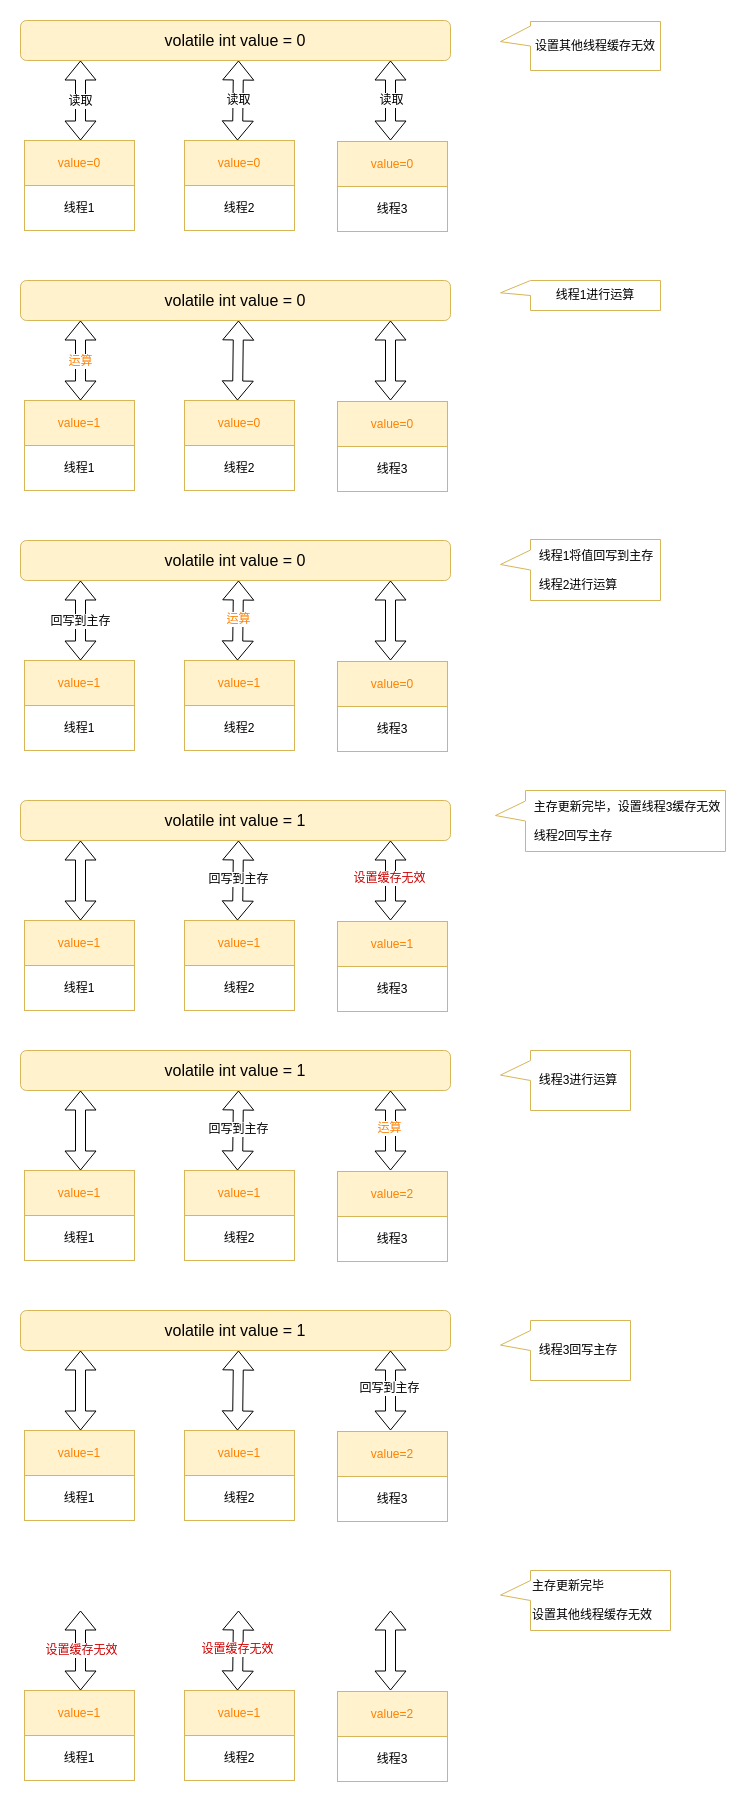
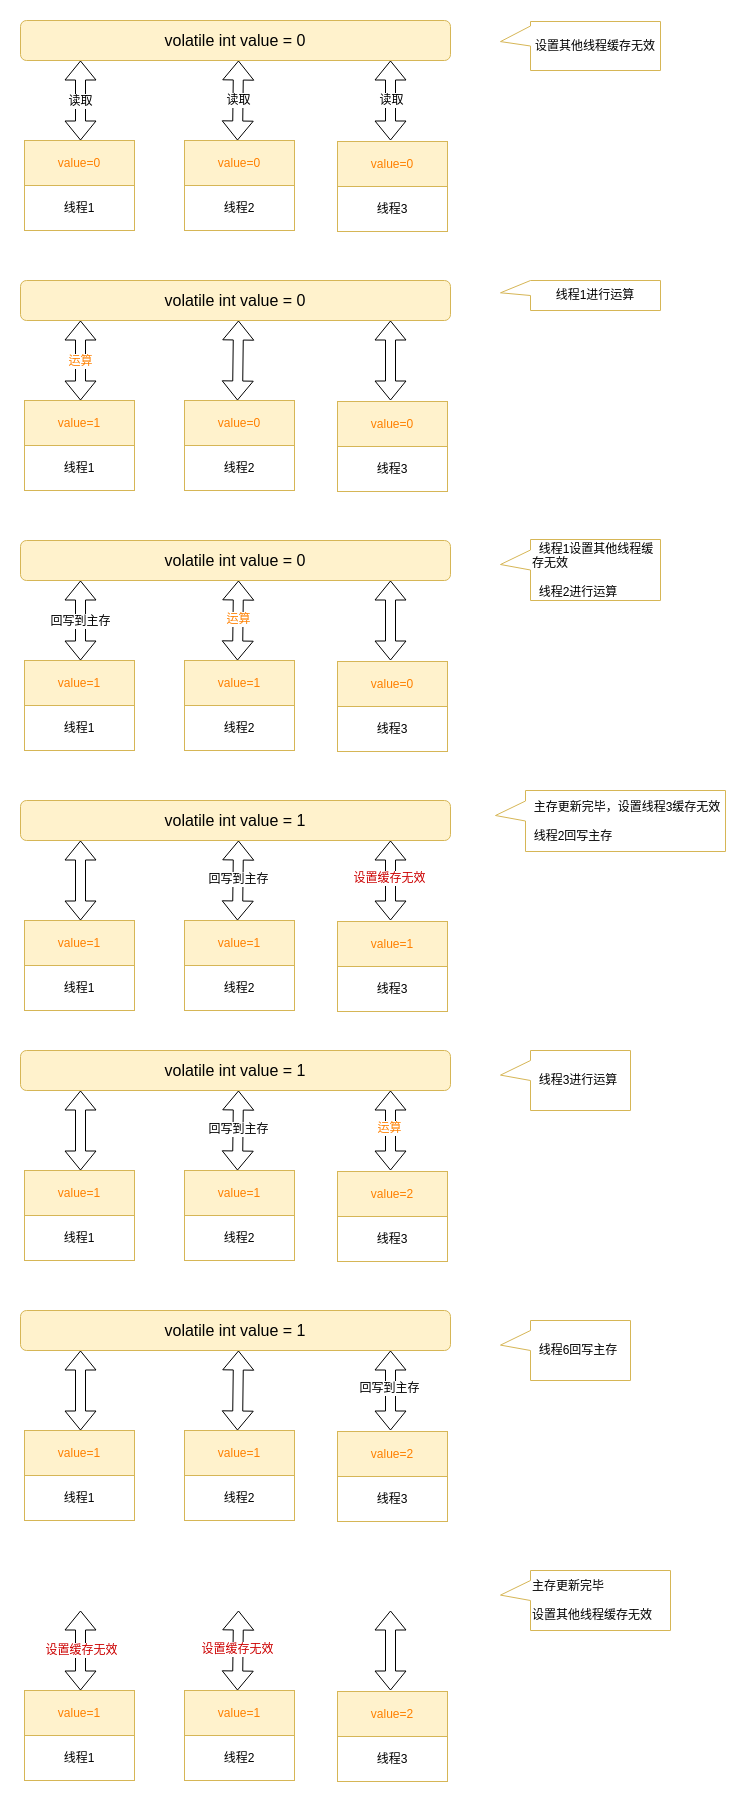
(590, 571) -> (597, 571)
(572, 1351) -> (572, 1351)
